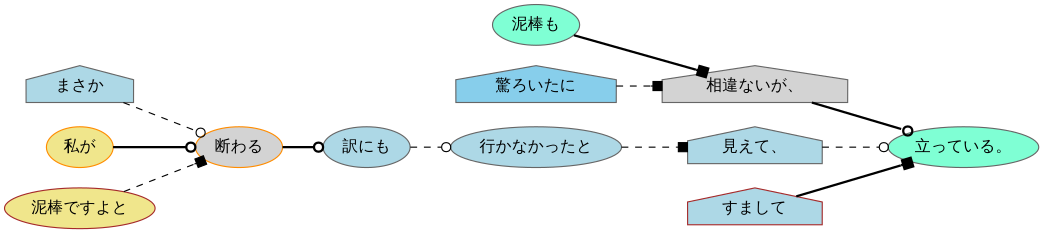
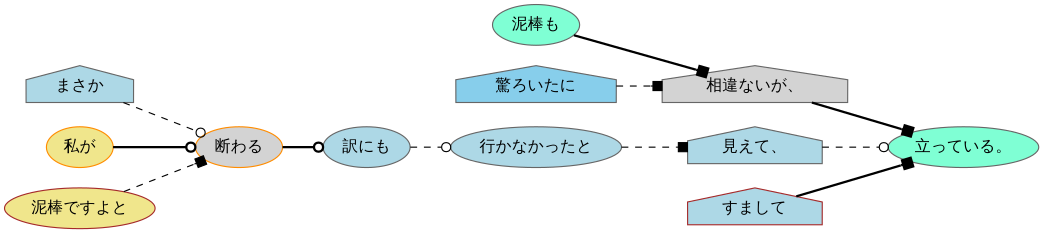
(856, 116) -> (856, 116)
